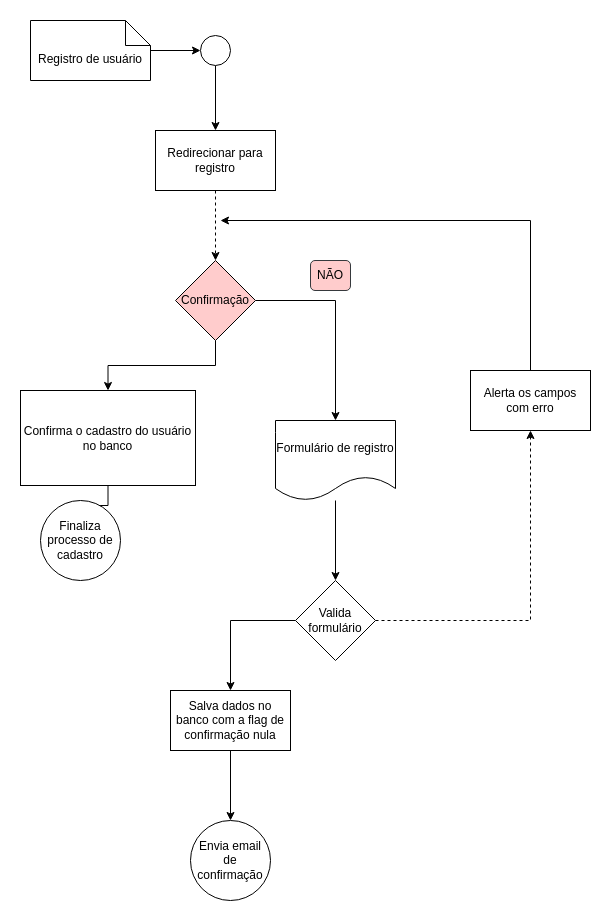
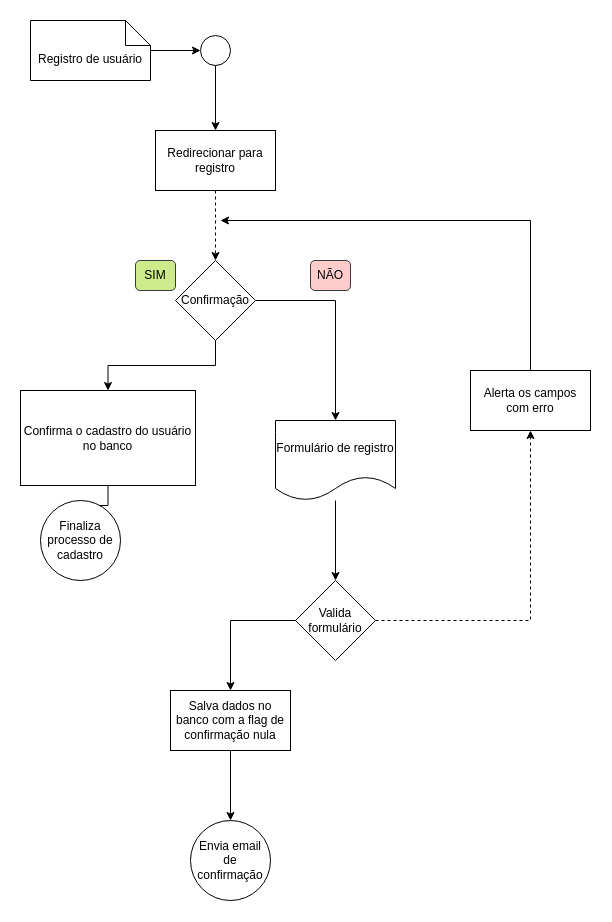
none -> (156, 276)
(216, 301) -> (216, 301)
